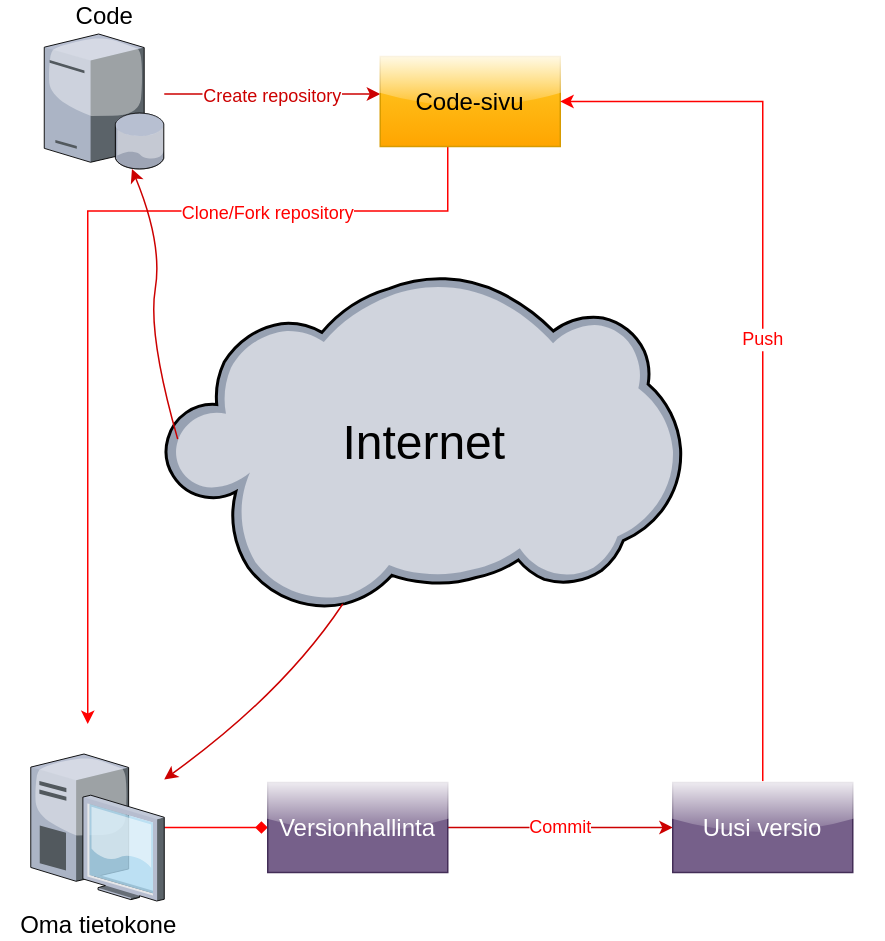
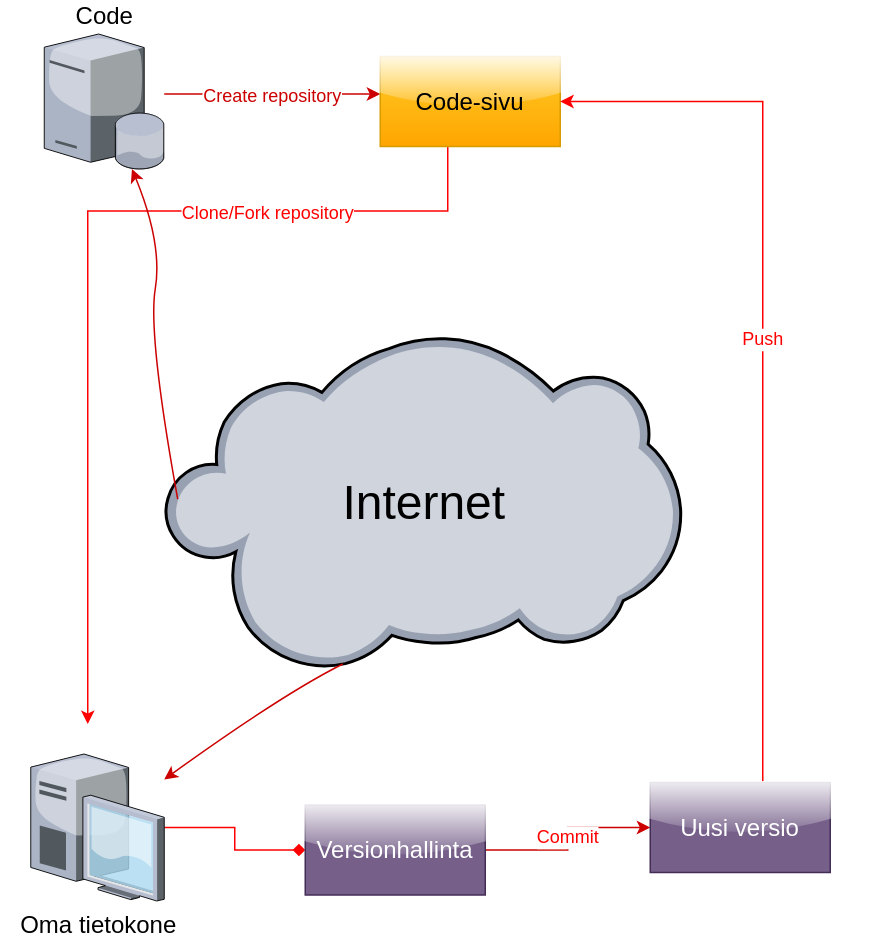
(423, 443) -> (423, 503)
(358, 827) -> (395, 850)
(763, 827) -> (740, 827)
